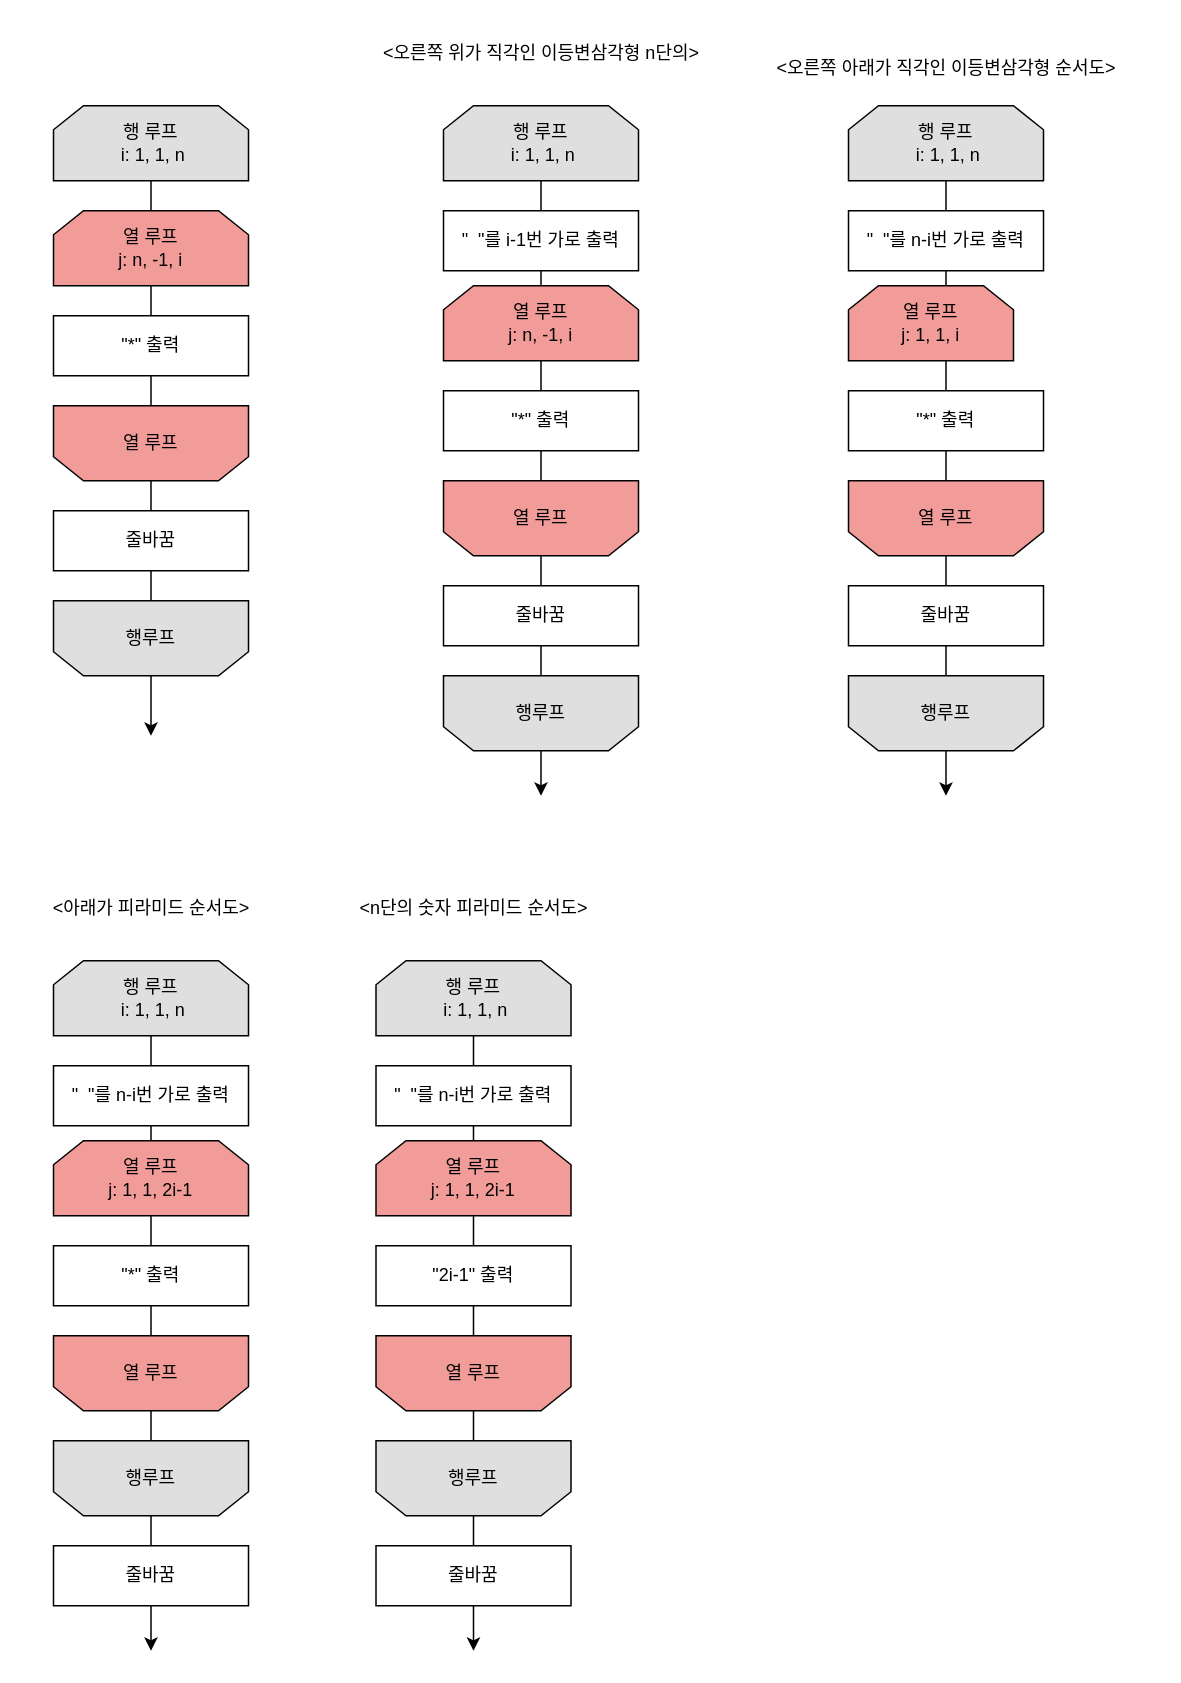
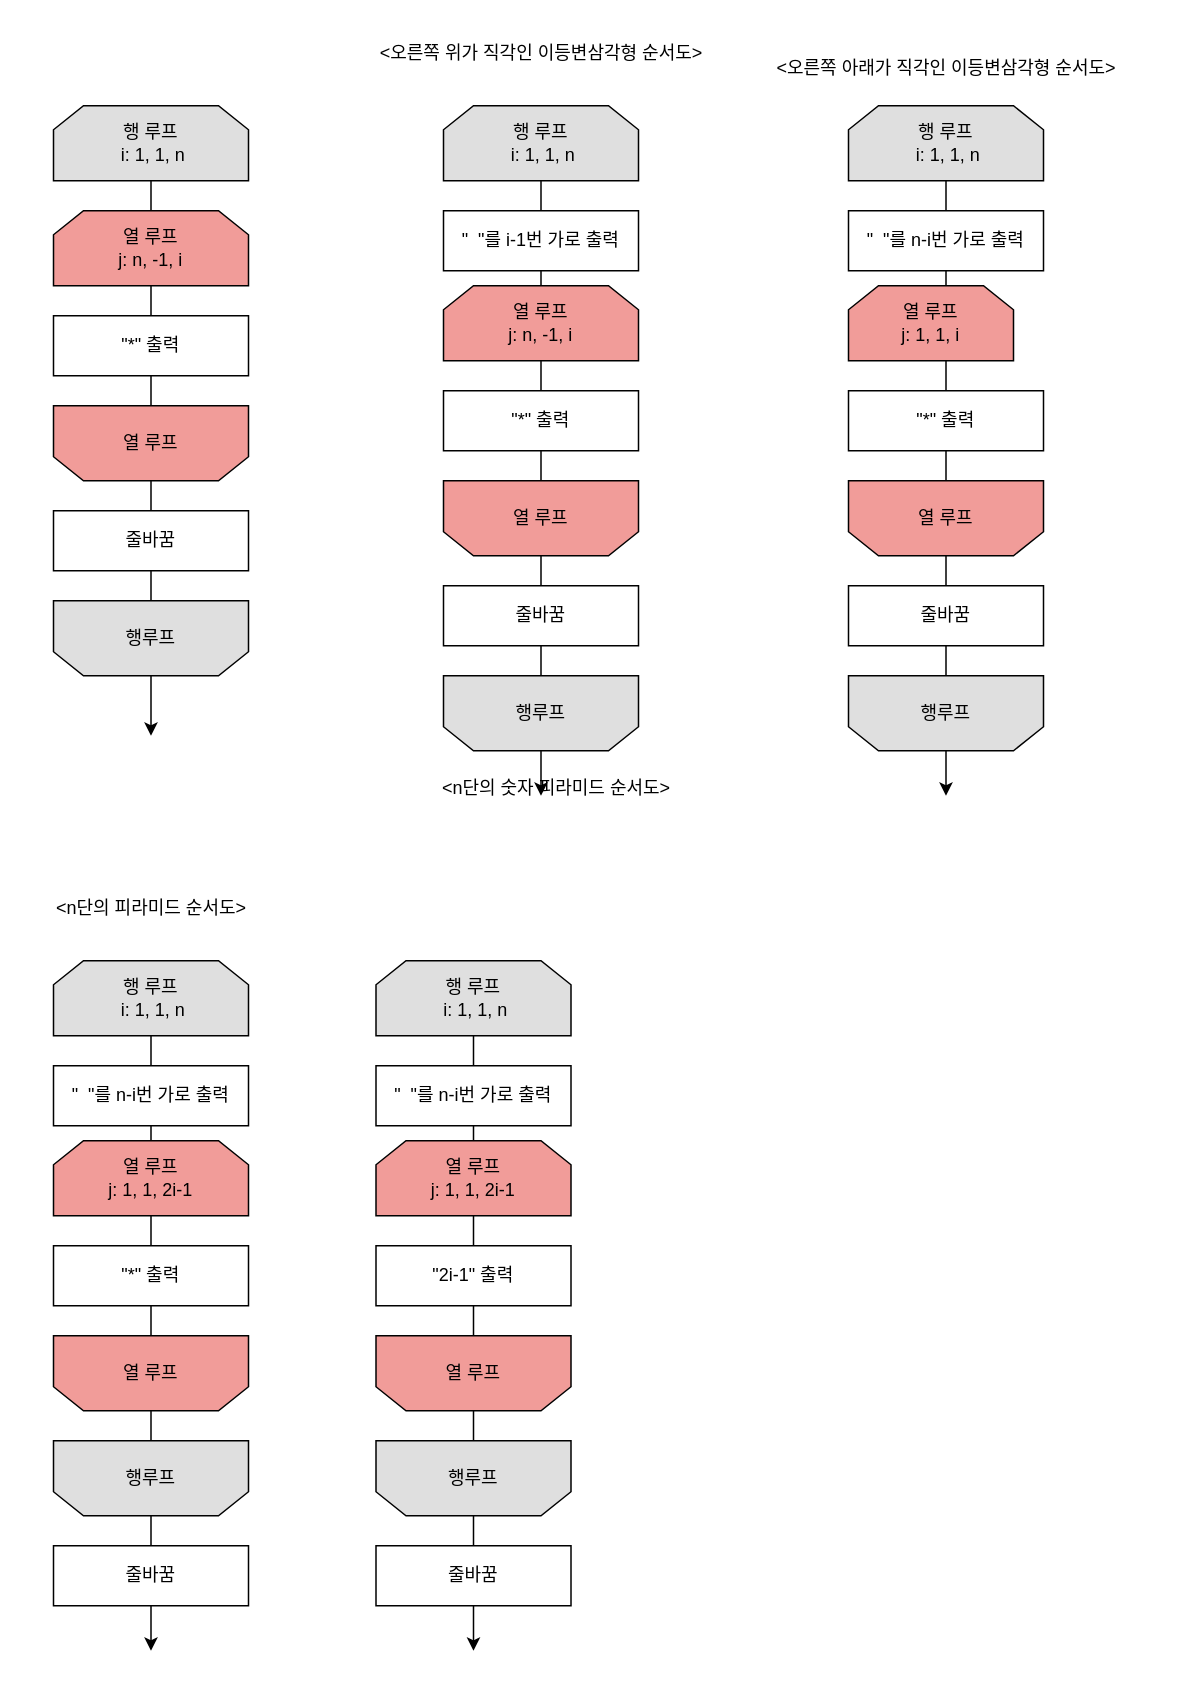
(542, 53) -> (542, 53)
(152, 908) -> (152, 908)
(473, 908) -> (556, 788)
